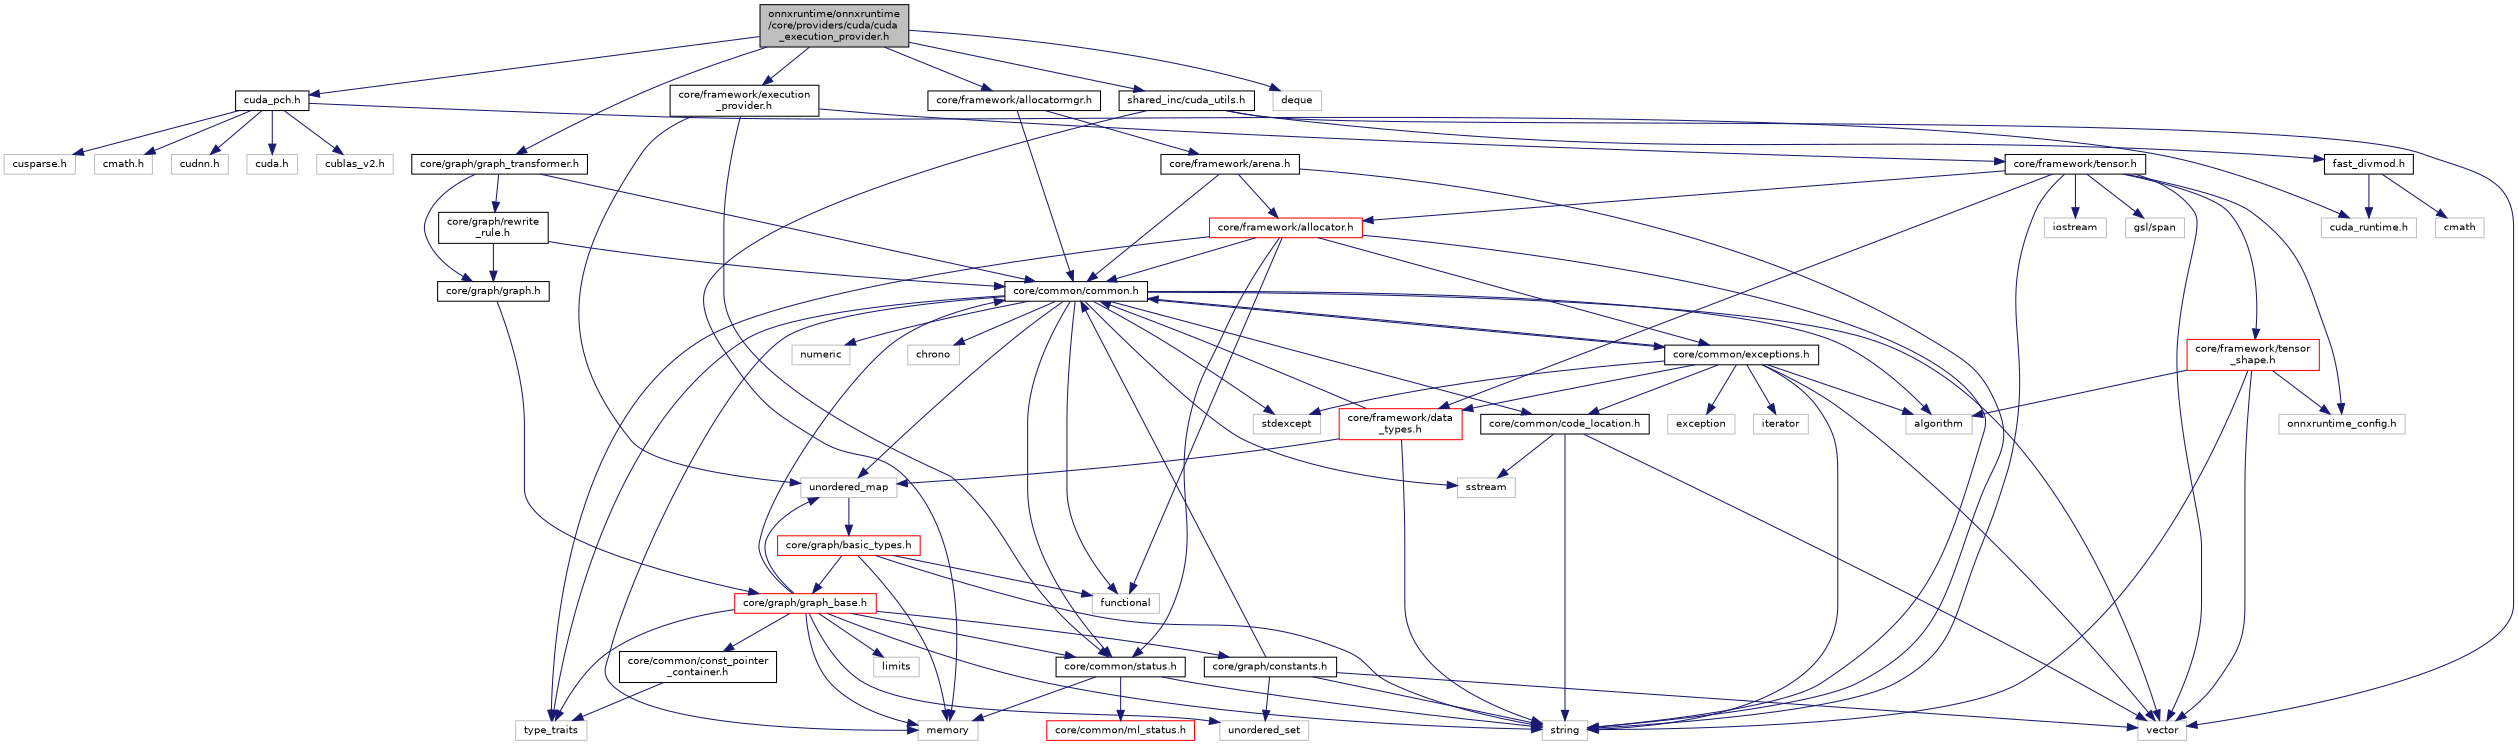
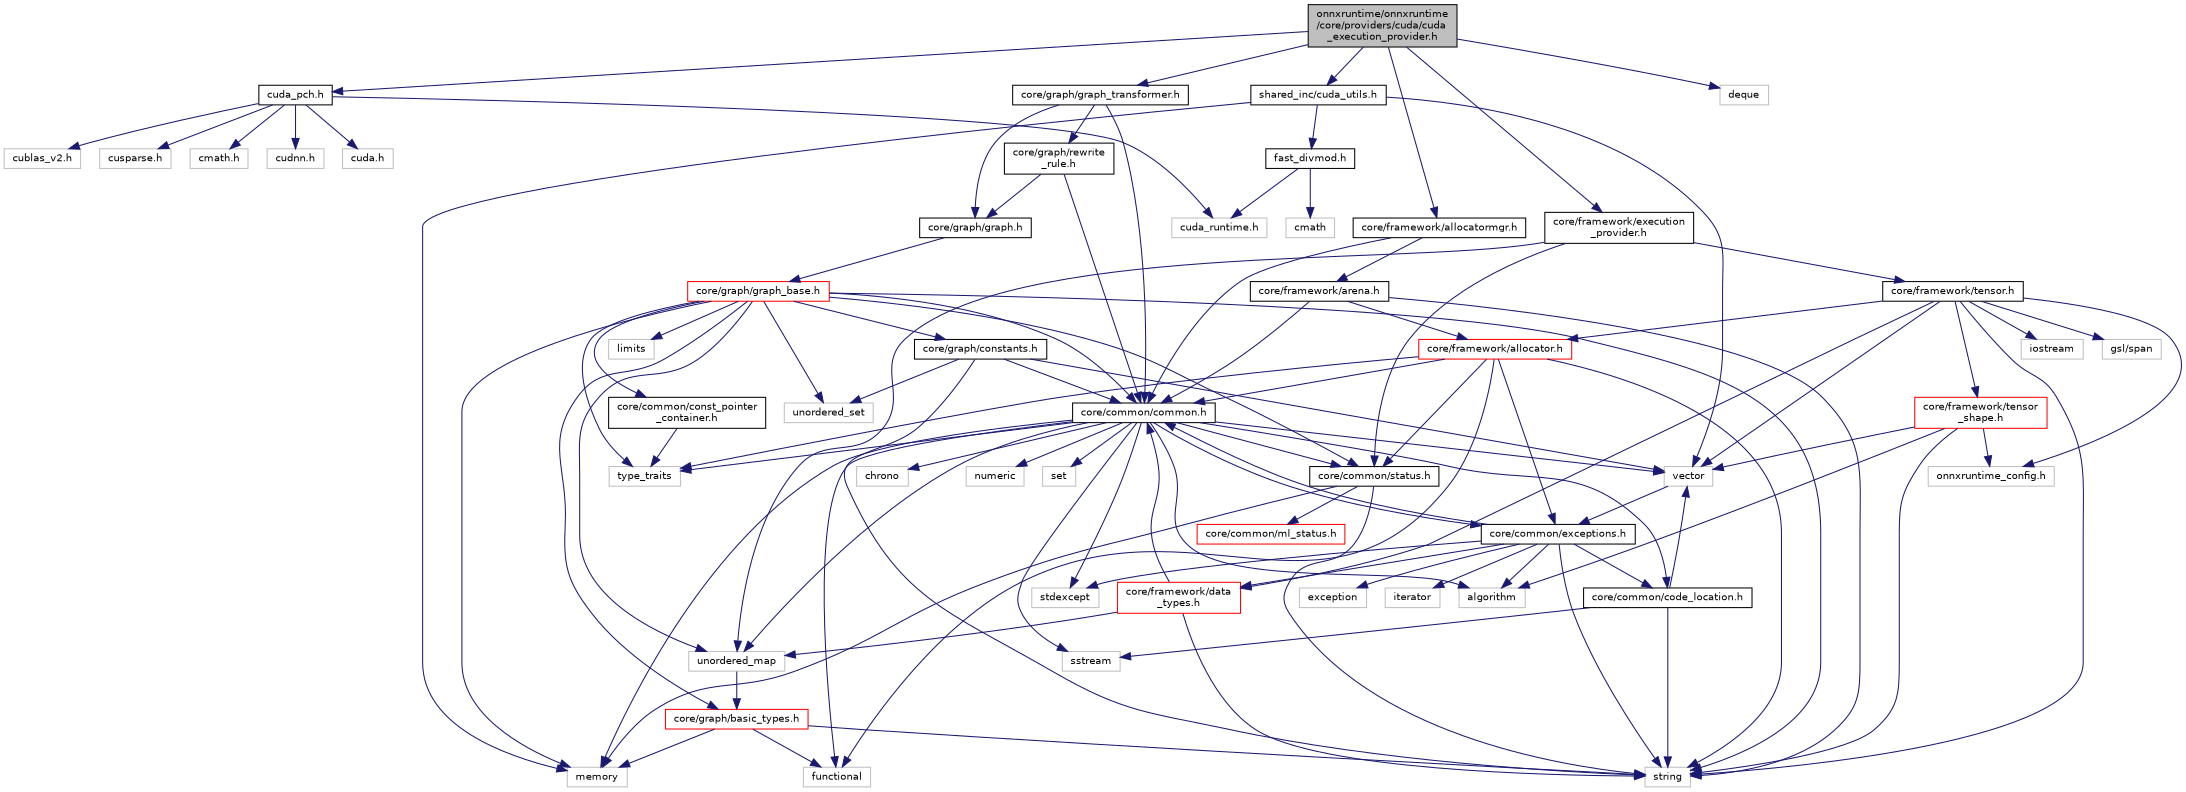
none -> (1059, 476)
(1980, 530) -> (1630, 502)
(830, 571) -> (563, 482)
